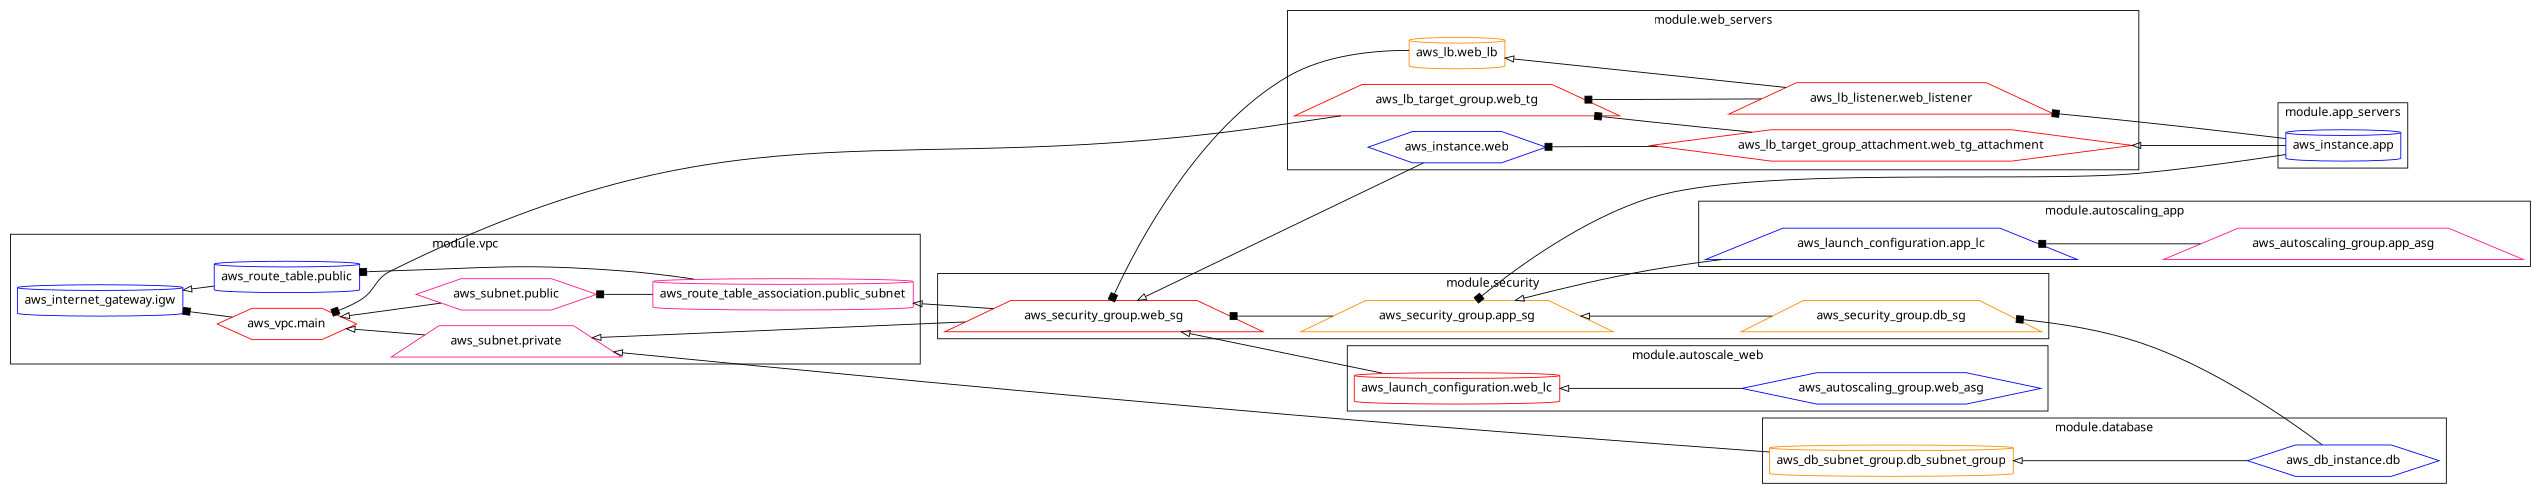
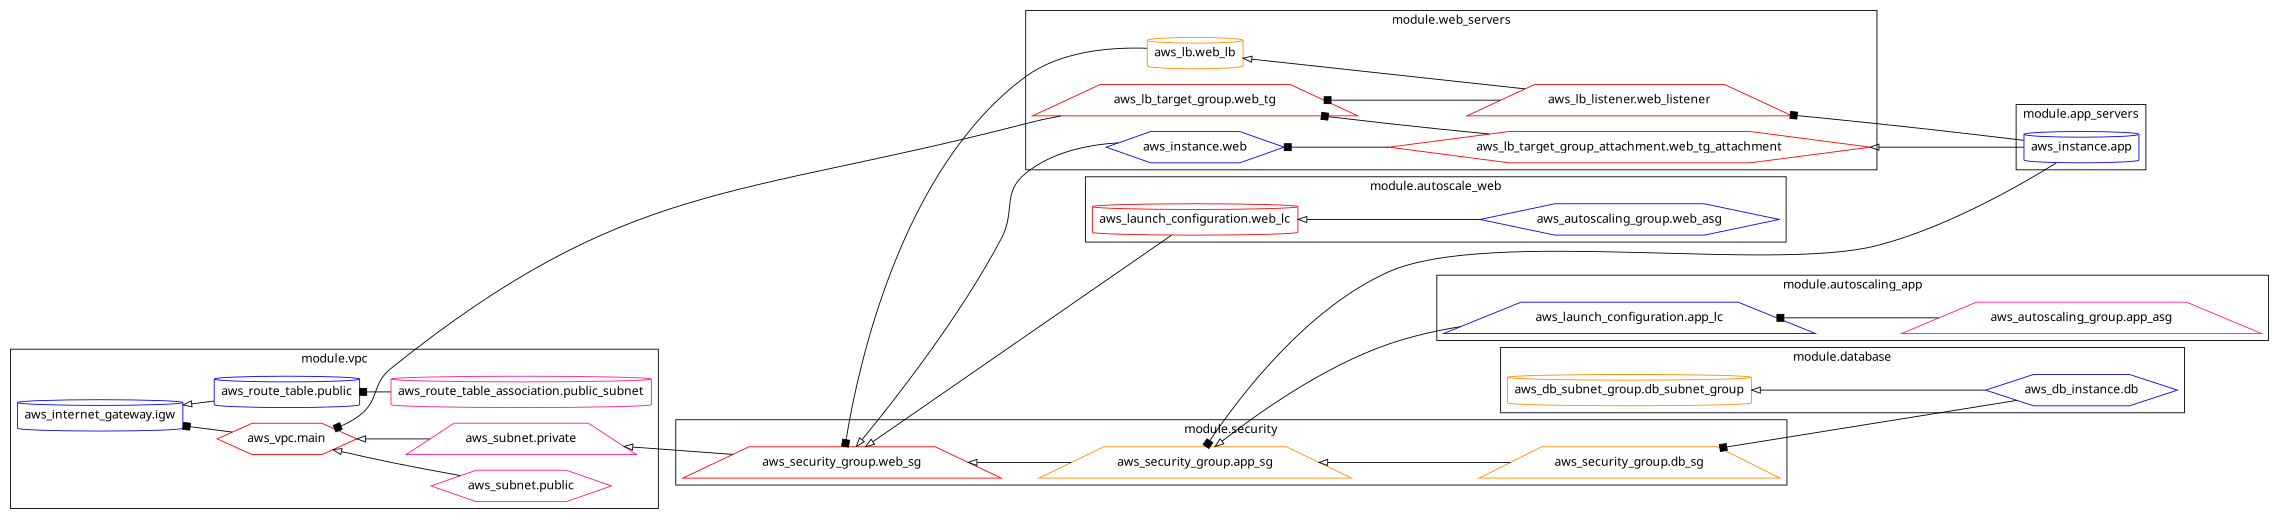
(629, 294) -> none
(958, 306) -> none
(1286, 316) -> (1024, 462)
(1195, 407) -> none
